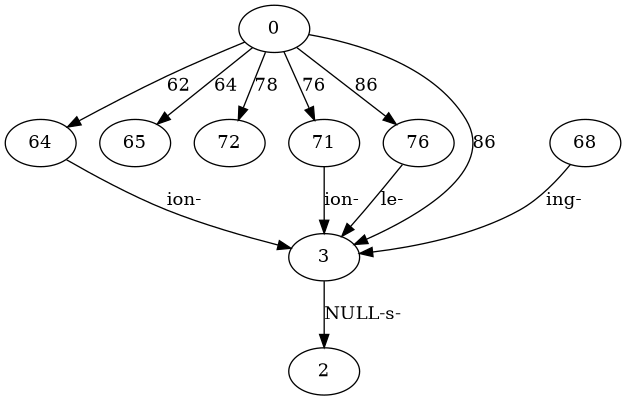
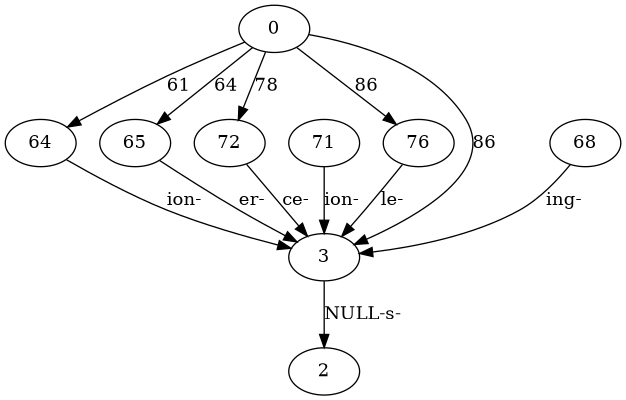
(296, 80) -> none
(179, 86) -> (179, 86)
none -> (273, 195)
none -> (222, 200)
